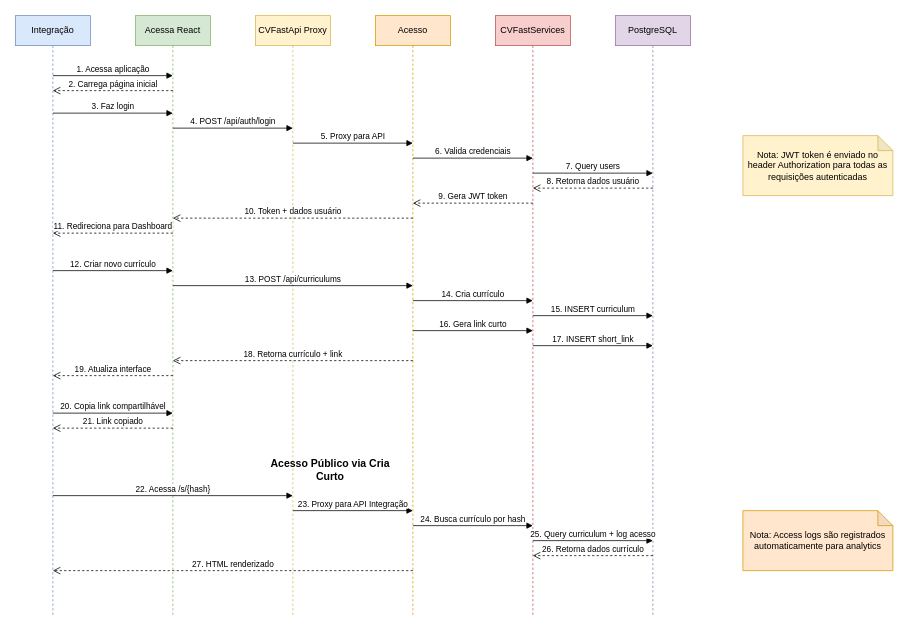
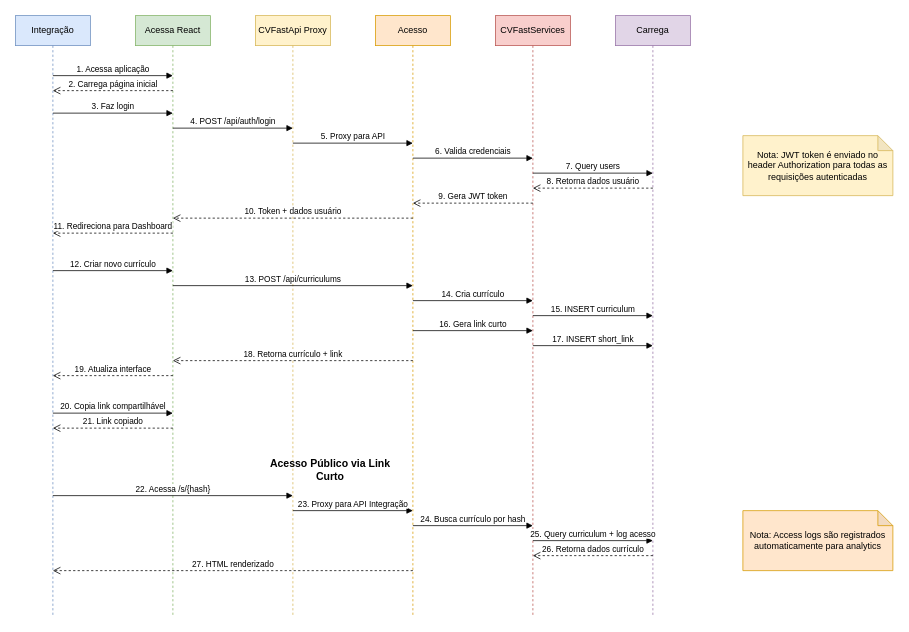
(653, 30) -> (653, 30)
(330, 469) -> (330, 469)
